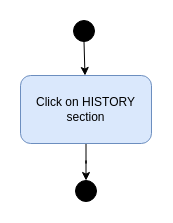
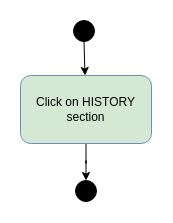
(86, 110) -> (86, 110)
